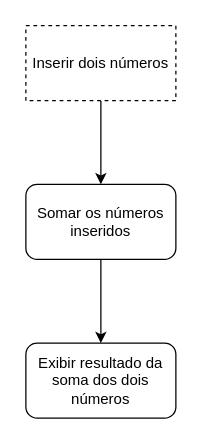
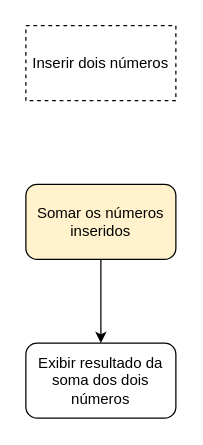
(101, 138) -> none
(101, 222) -> (101, 222)
